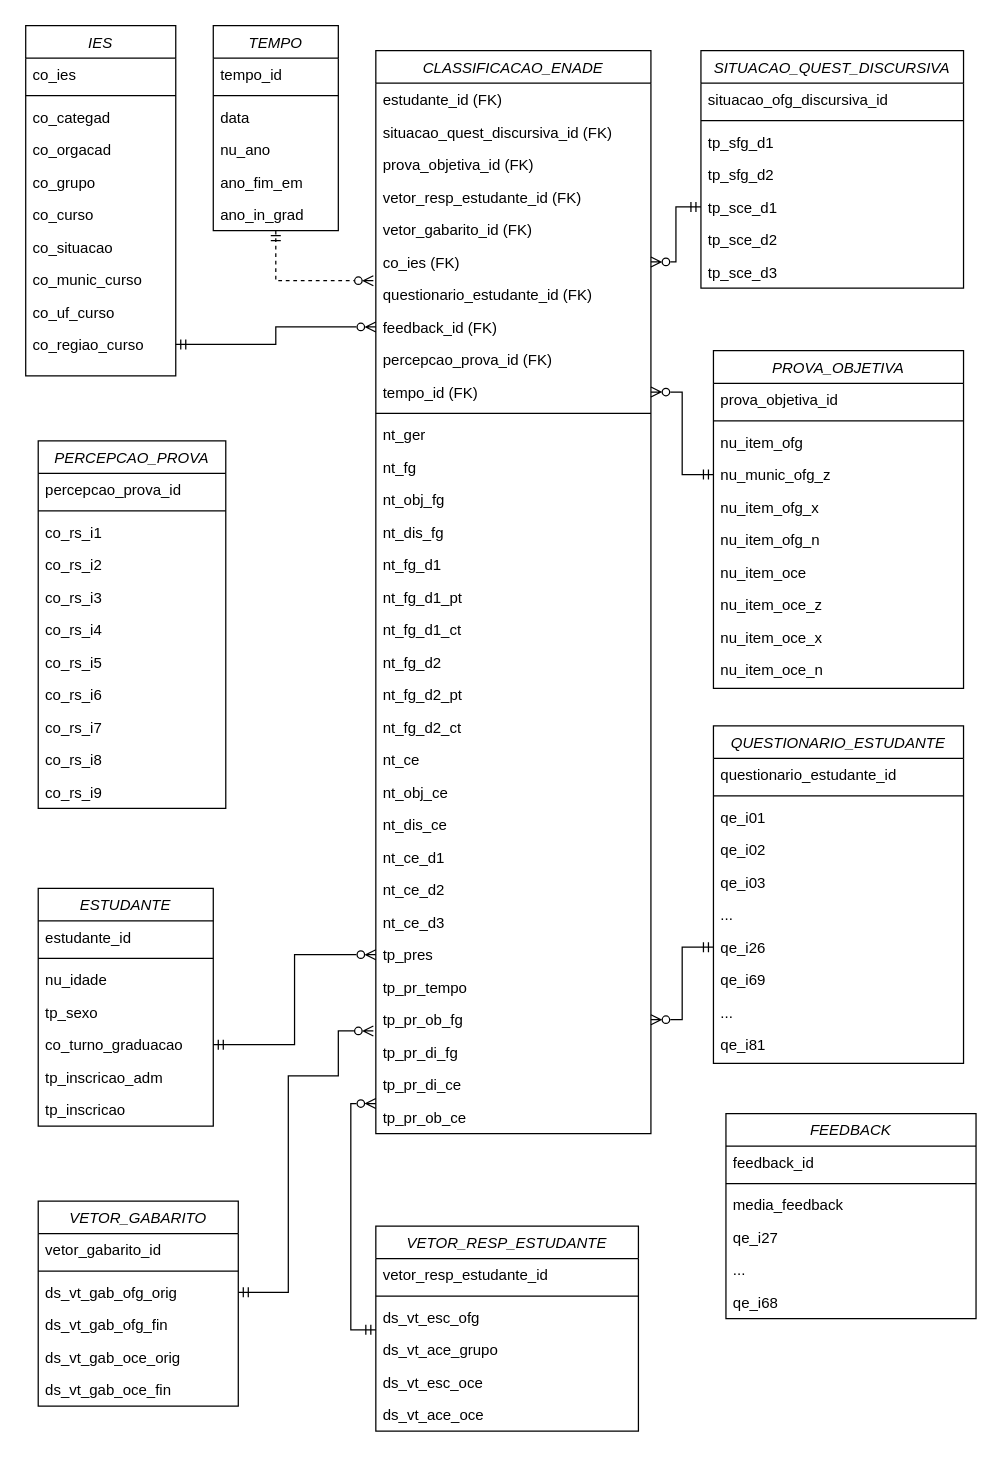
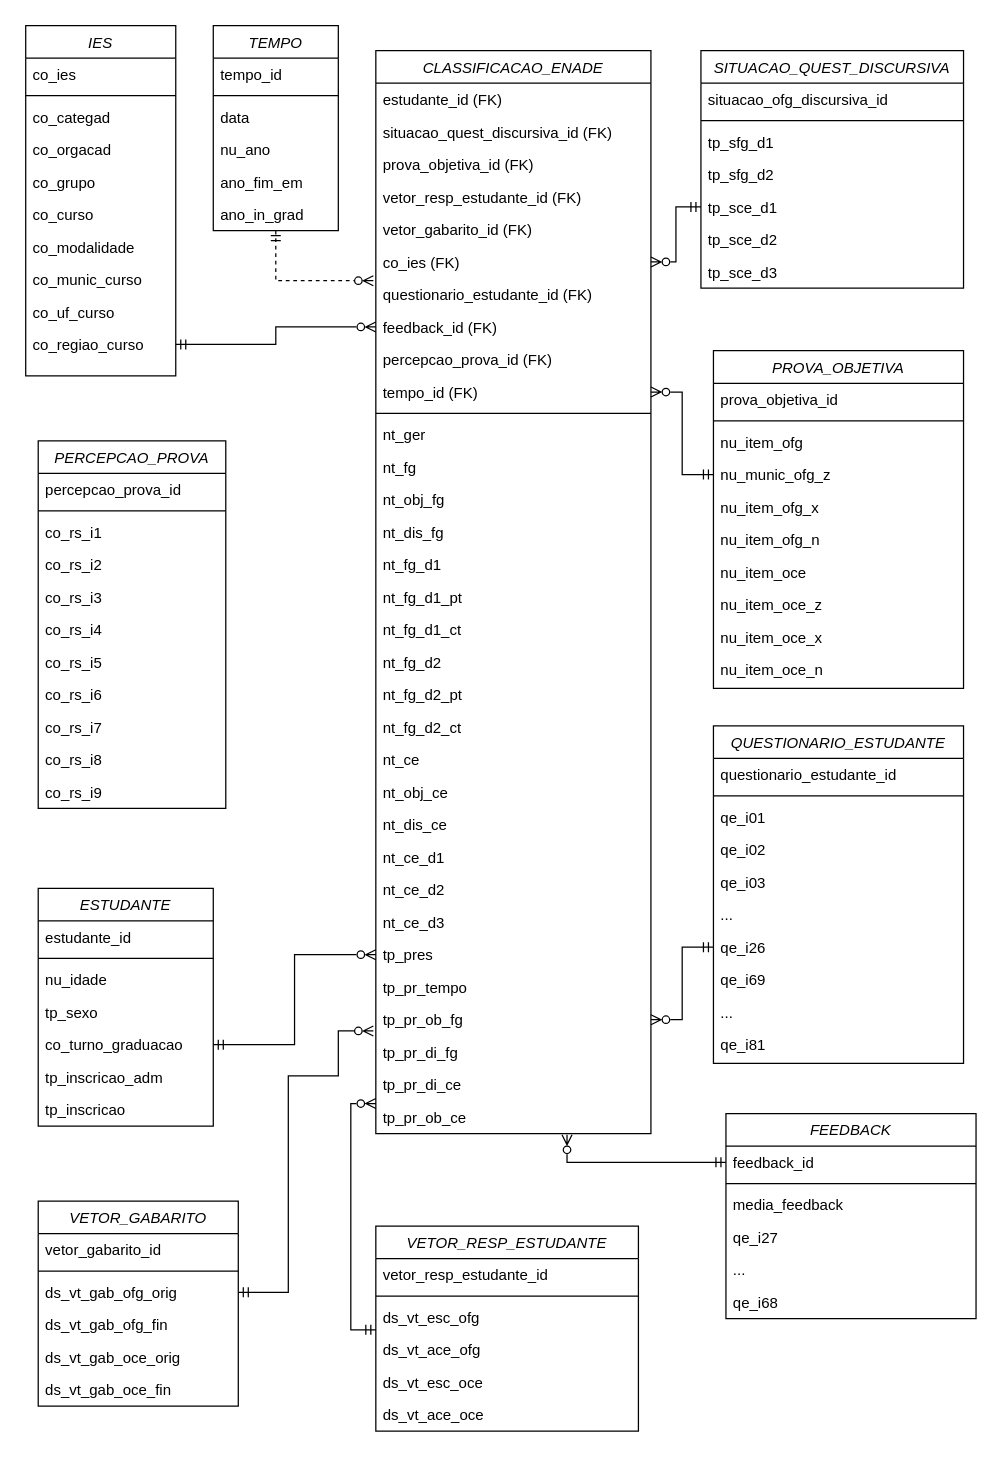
(77, 248) -> (83, 248)
none -> (641, 1162)
(446, 1350) -> (437, 1350)
